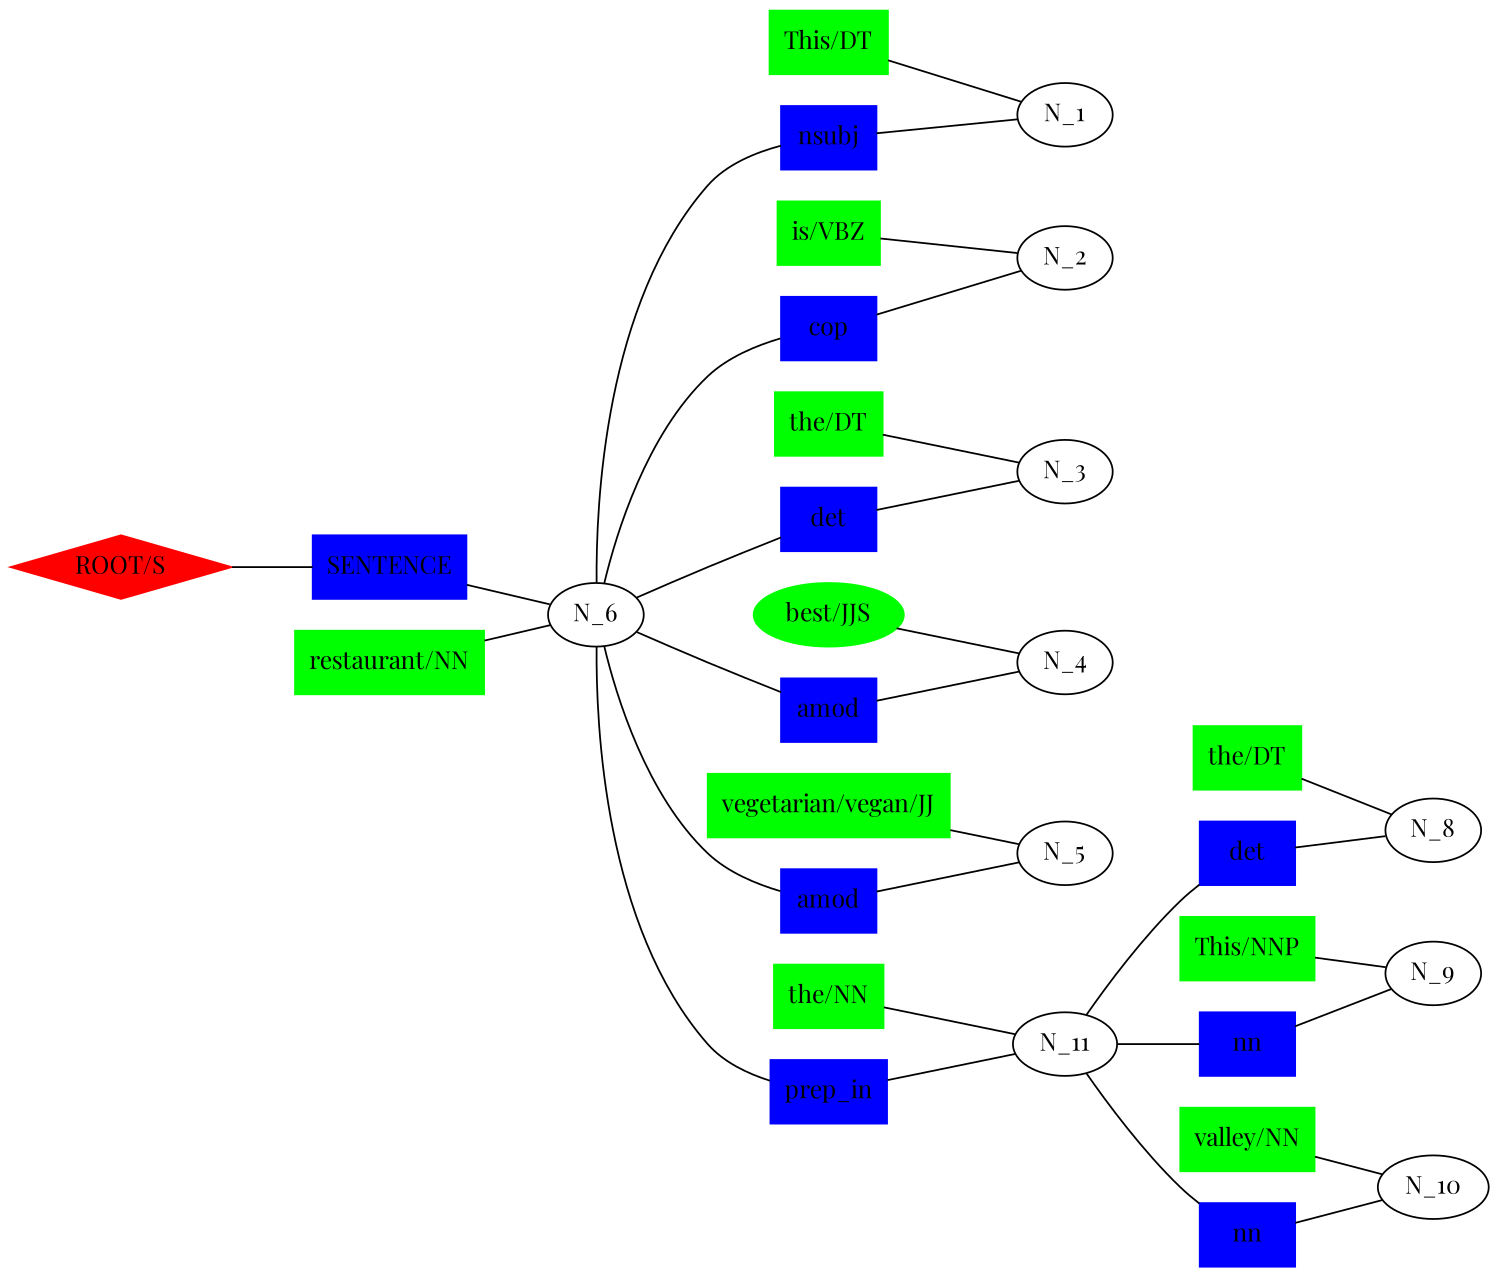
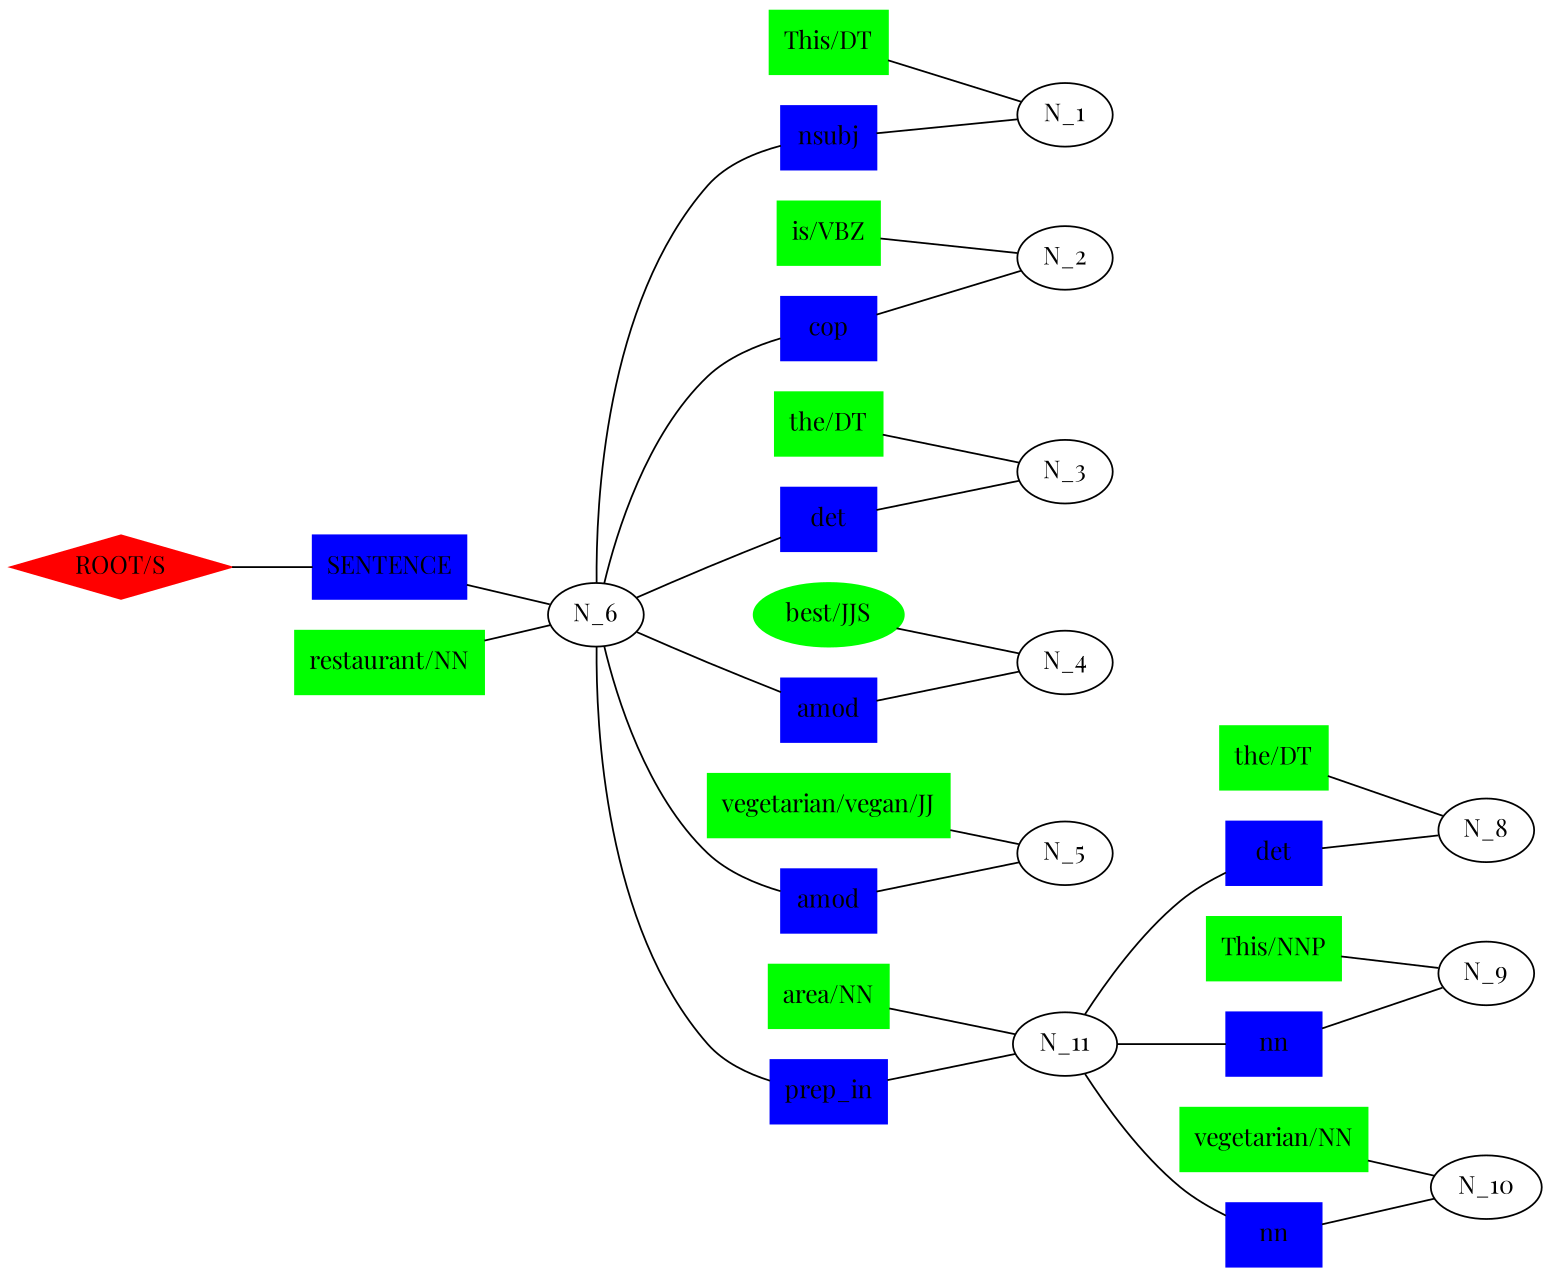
(829, 996) -> (829, 996)
(1247, 1140) -> (1274, 1140)
